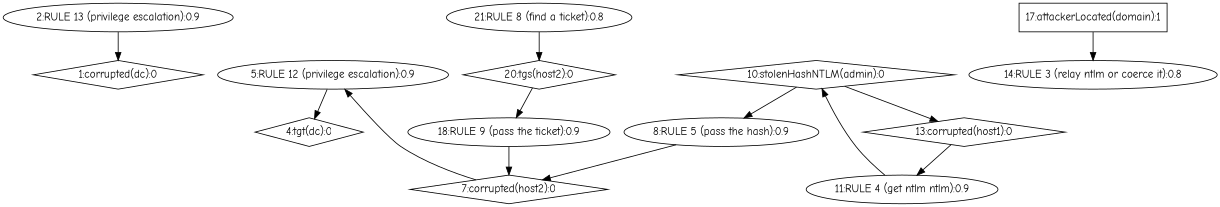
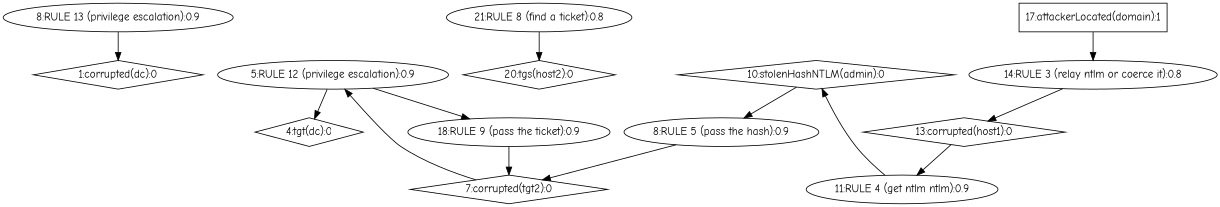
(118, 18) -> (118, 18)
(526, 99) -> (418, 102)
(887, 102) -> (1029, 103)
(509, 189) -> (509, 189)
